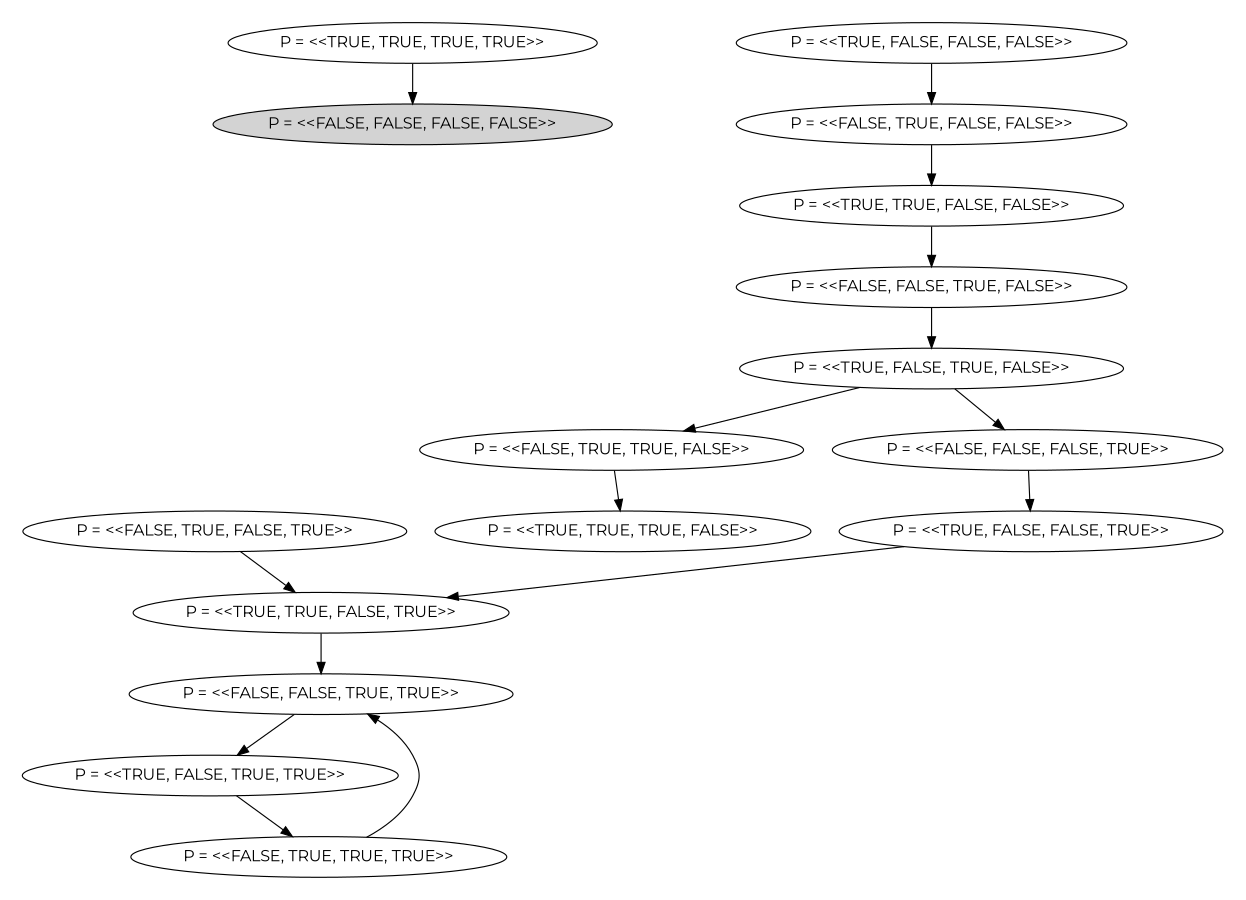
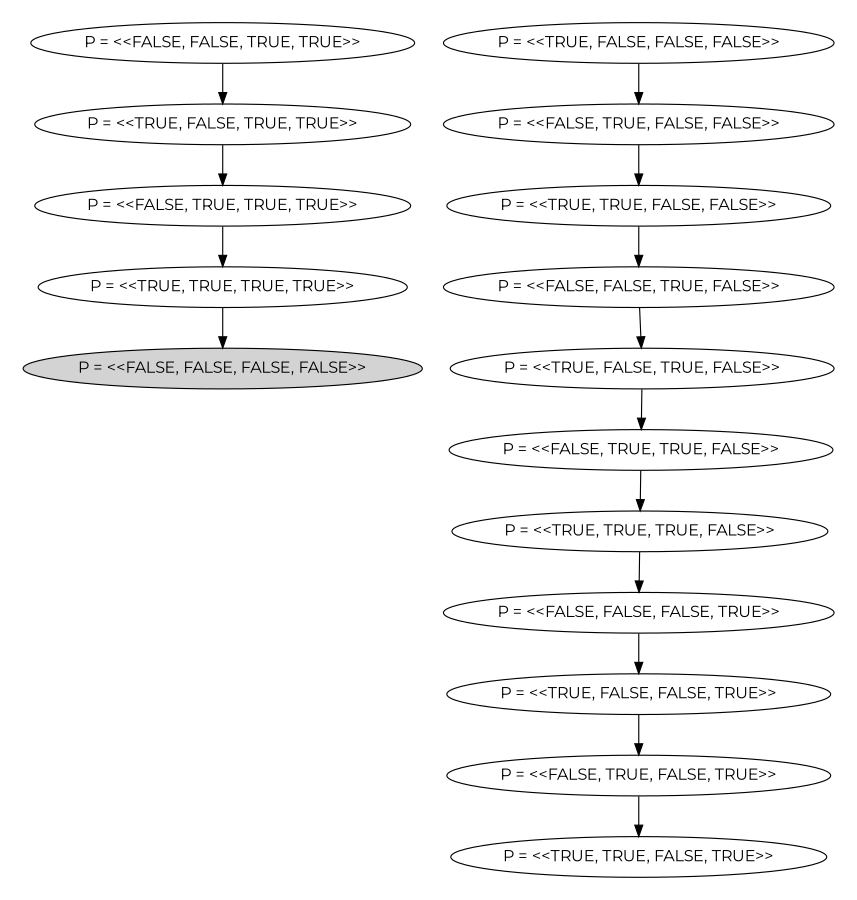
(975, 406) -> (639, 567)
(681, 571) -> (639, 729)
(321, 648) -> none
(418, 782) -> (223, 241)
